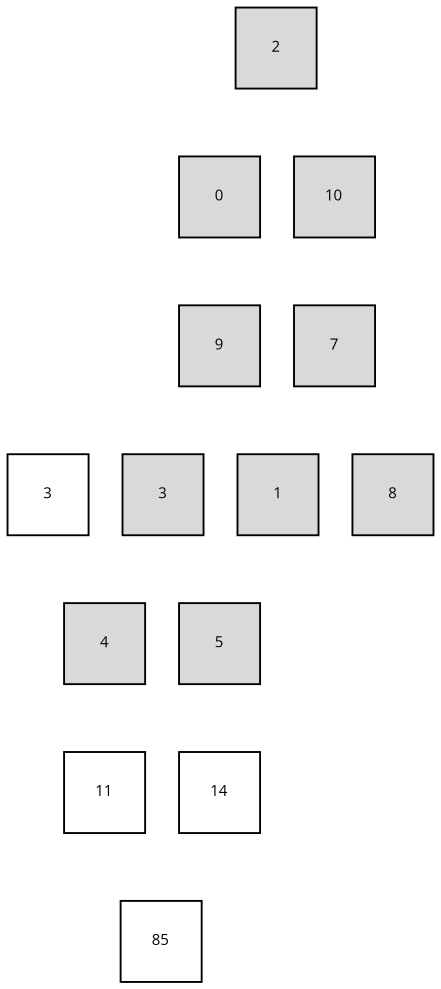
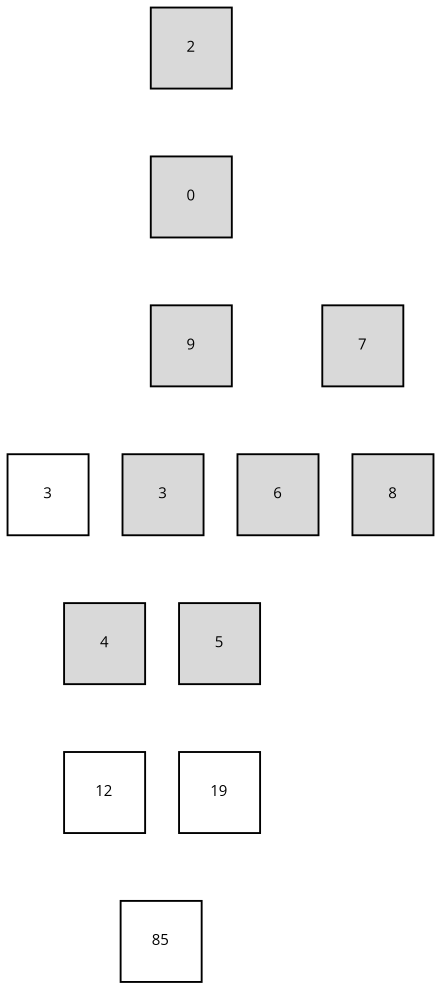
(335, 197) -> none
(278, 495) -> (278, 495)
(105, 793) -> (105, 793)
(220, 793) -> (220, 793)
